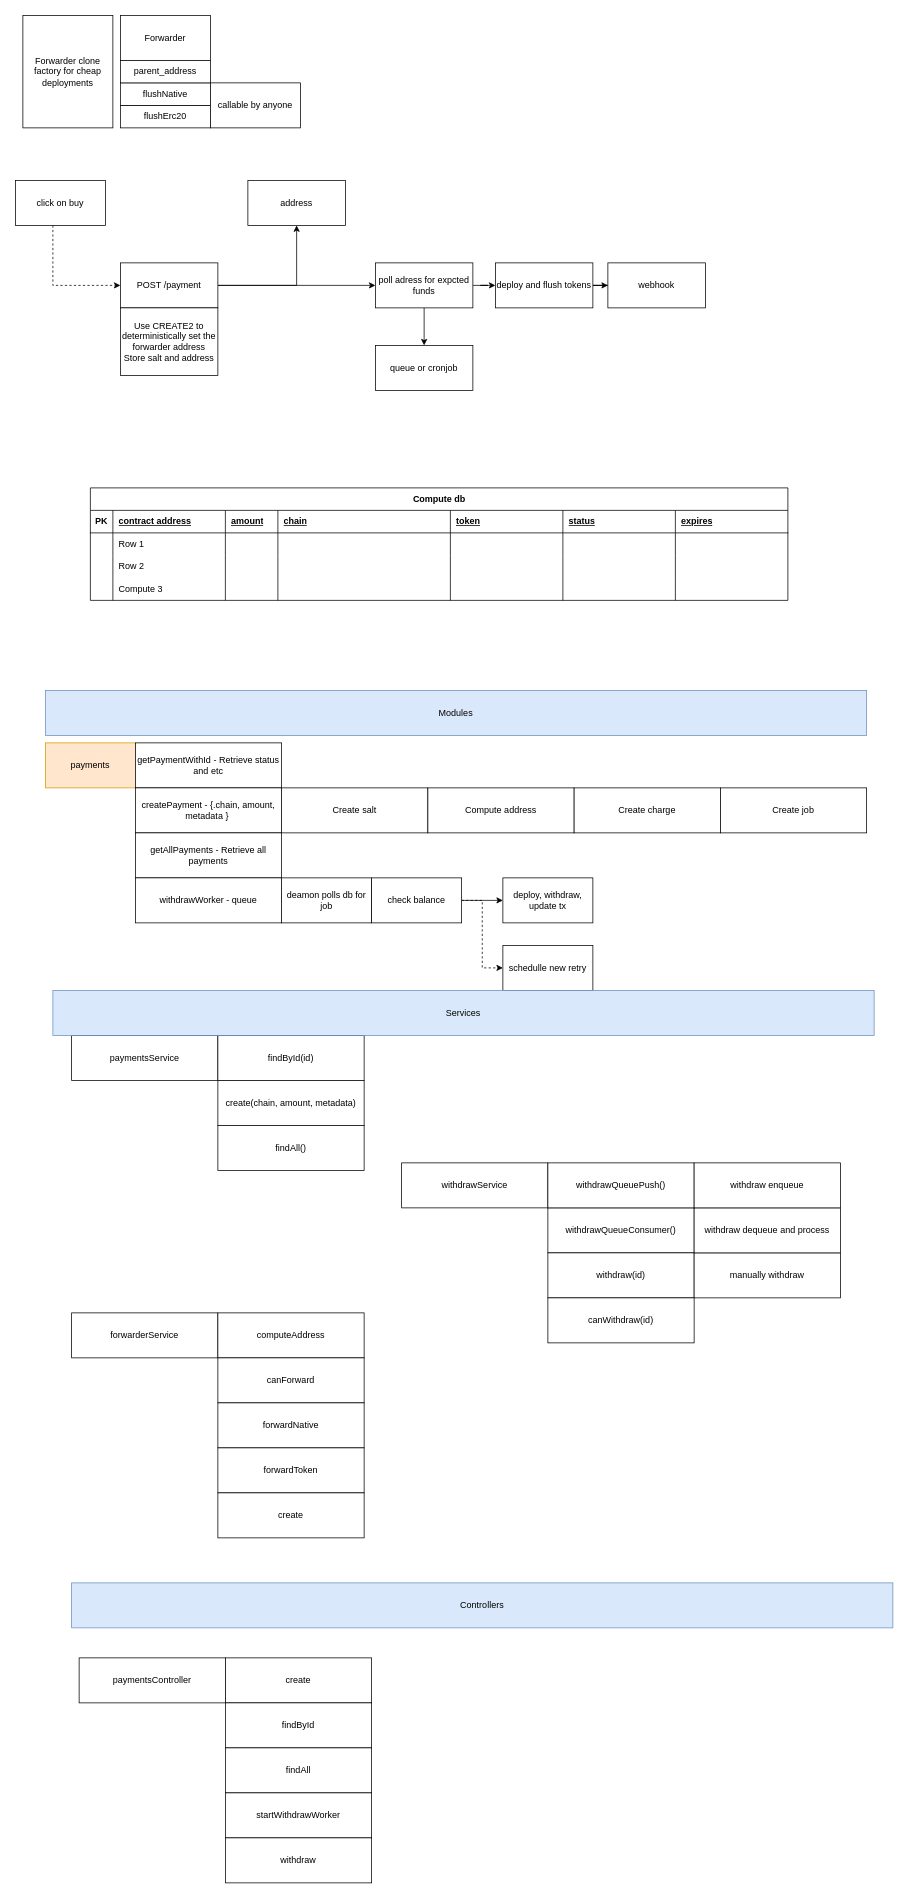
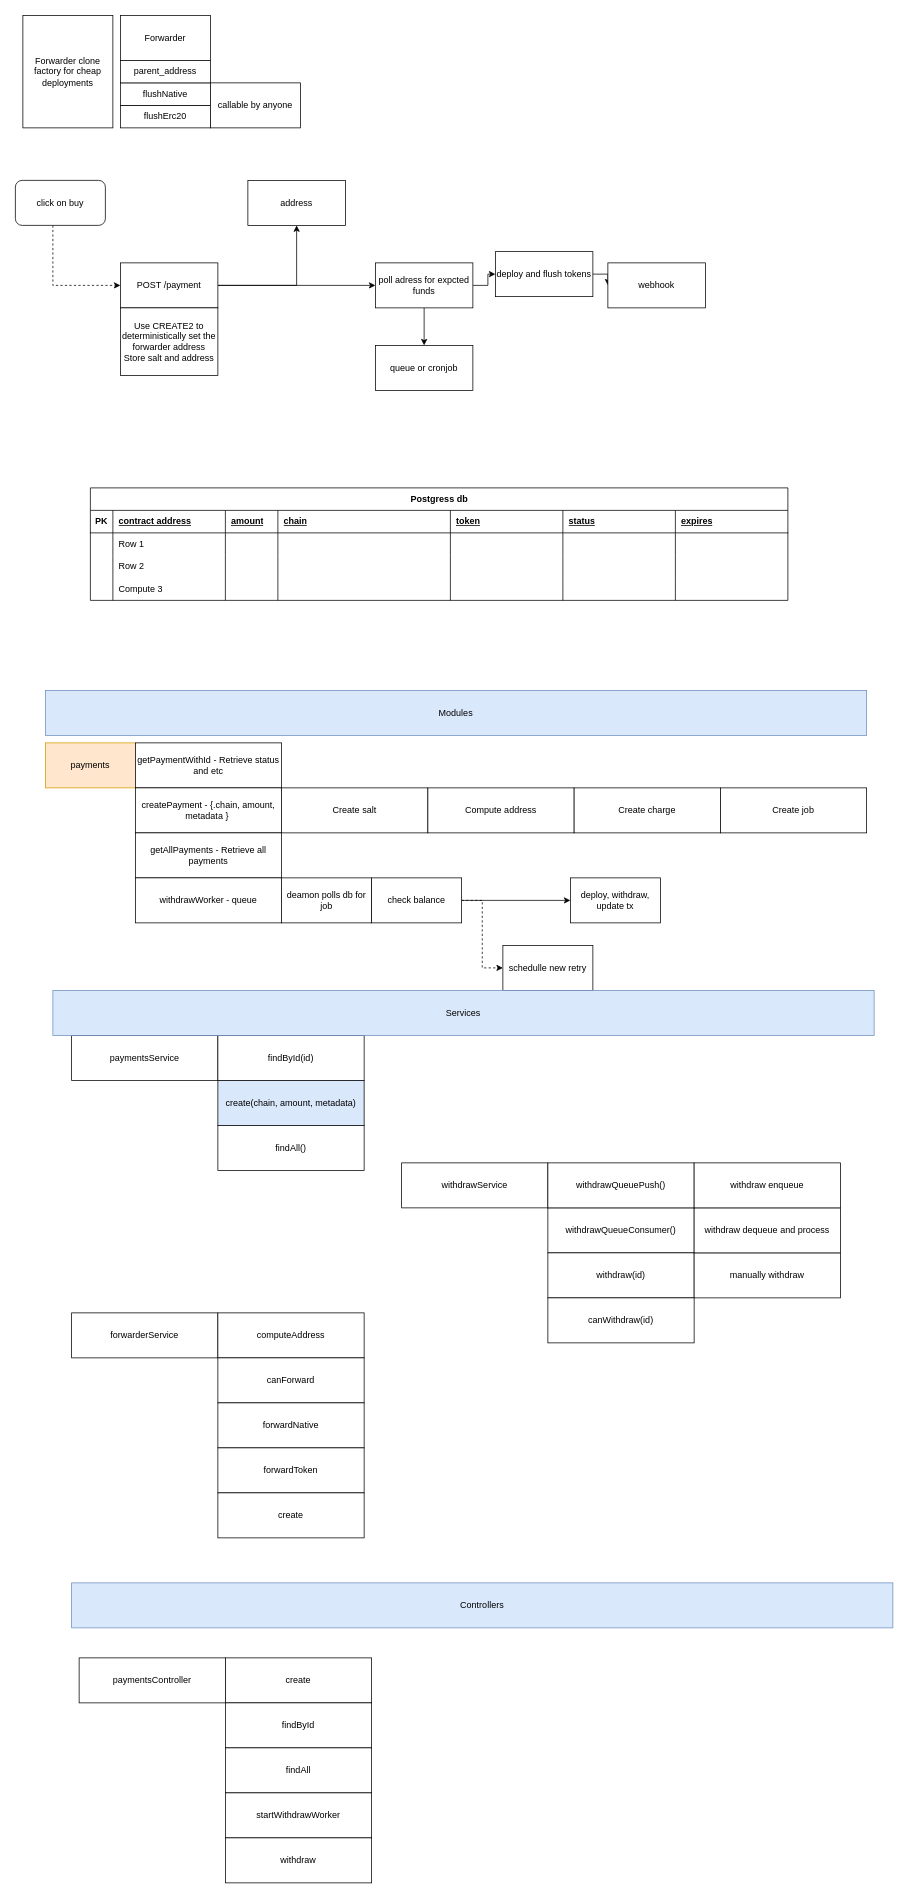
(60, 203) -> (60, 203)
(544, 285) -> (544, 274)
(440, 499) -> (440, 499)
(548, 900) -> (615, 900)
(291, 1103) -> (291, 1103)
